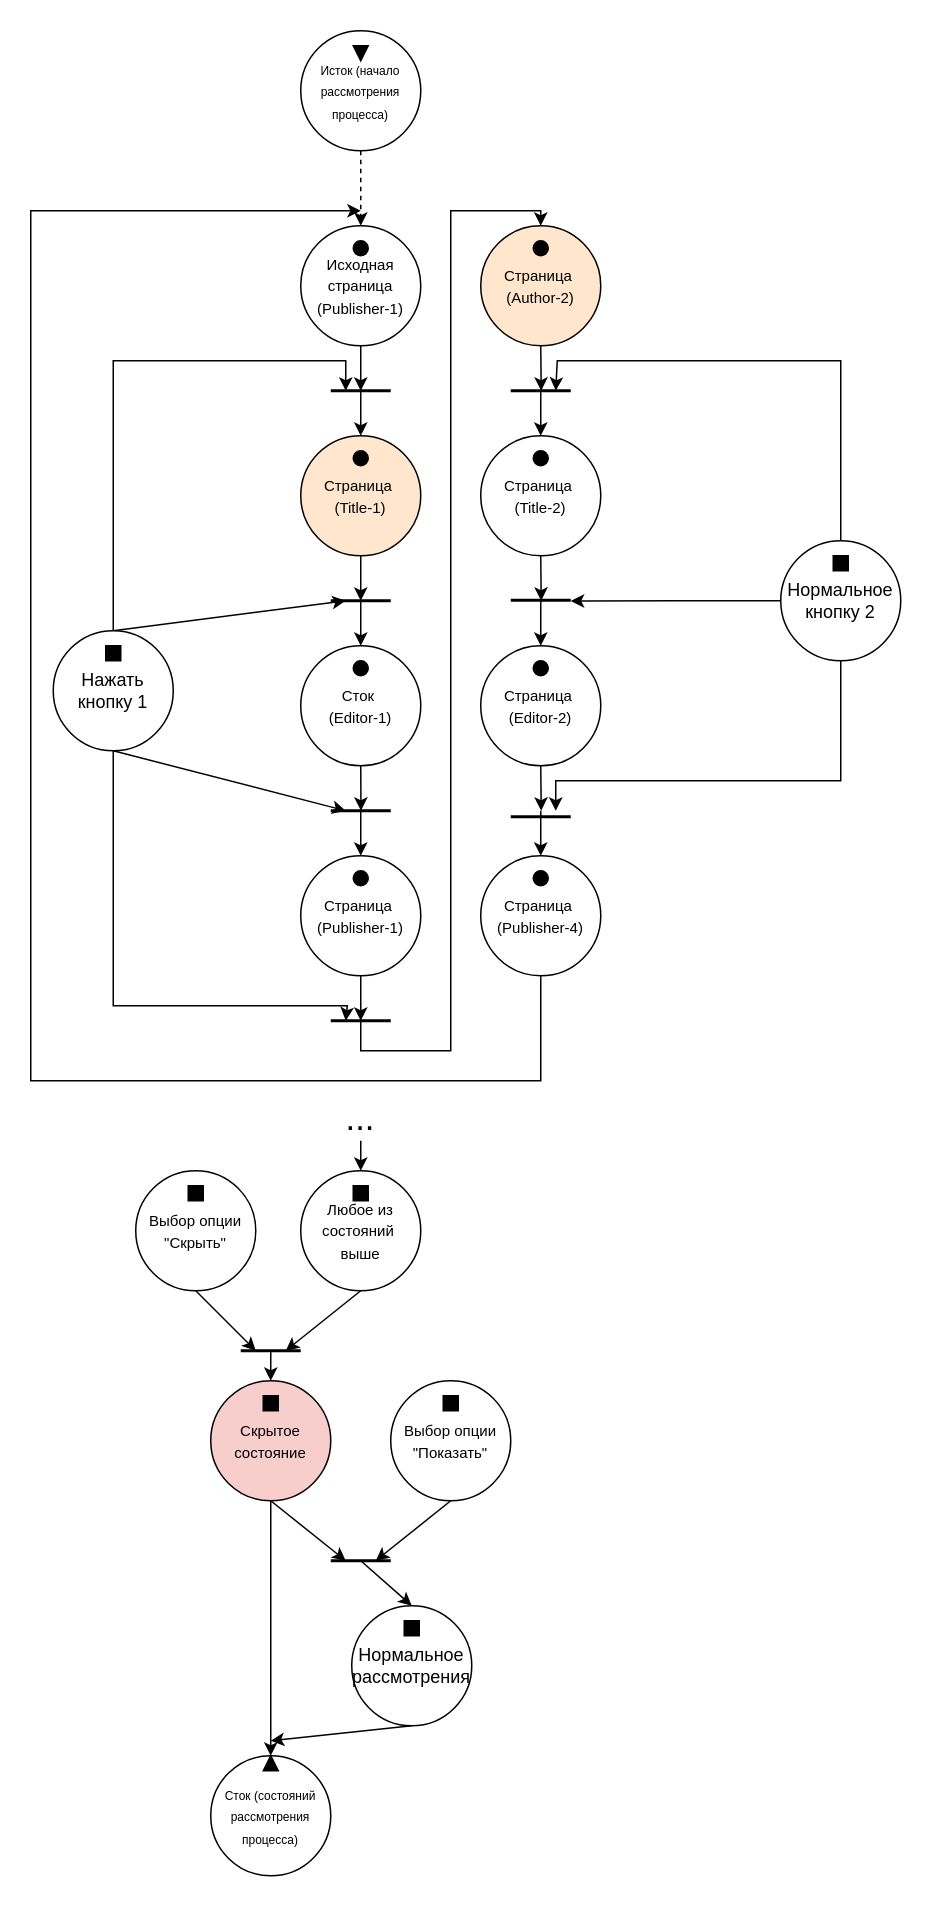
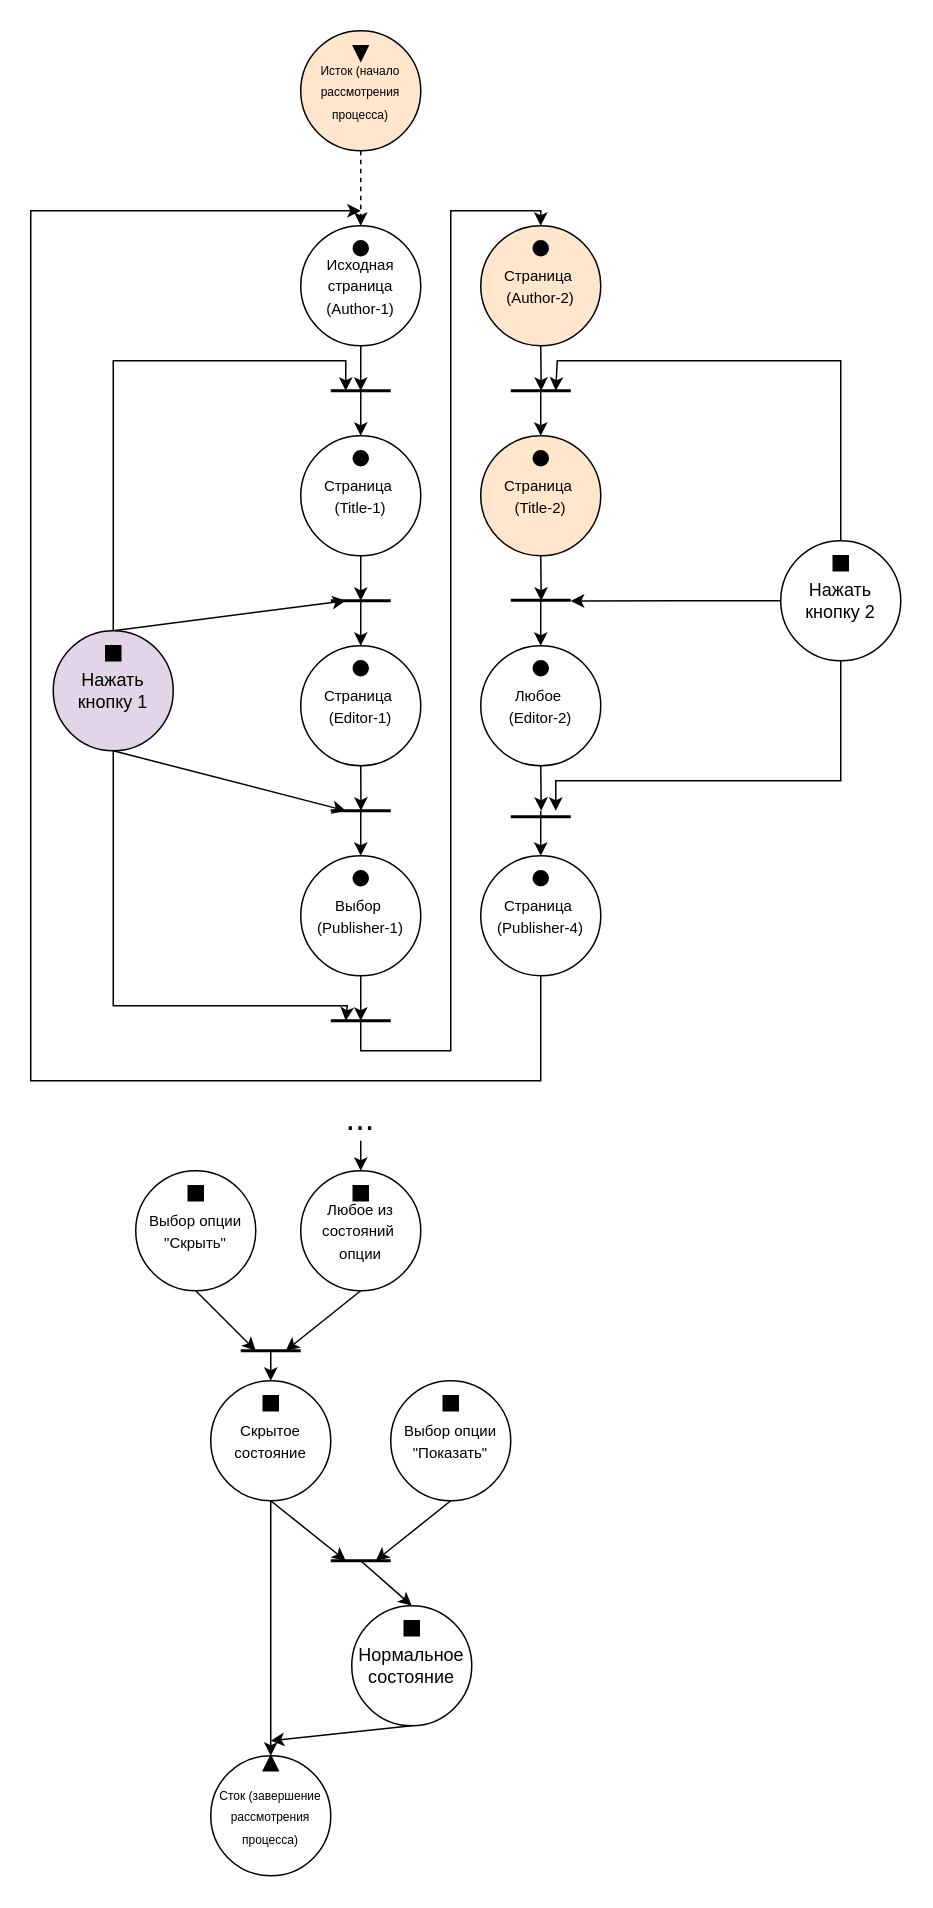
(361, 91) -> (361, 91)
(361, 286) -> (361, 286)
(361, 496) -> (361, 496)
(541, 496) -> (541, 496)
(841, 601) -> (841, 601)
(113, 691) -> (113, 691)
(361, 706) -> (361, 706)
(541, 706) -> (541, 706)
(361, 916) -> (361, 916)
(361, 1231) -> (361, 1231)
(271, 1441) -> (271, 1441)
(412, 1666) -> (412, 1666)
(271, 1816) -> (271, 1816)
